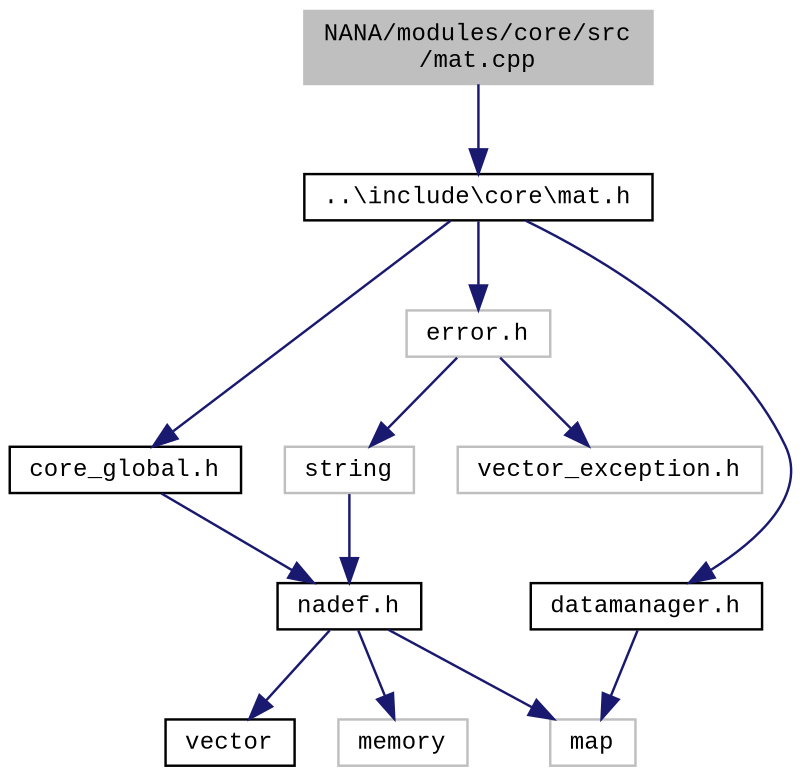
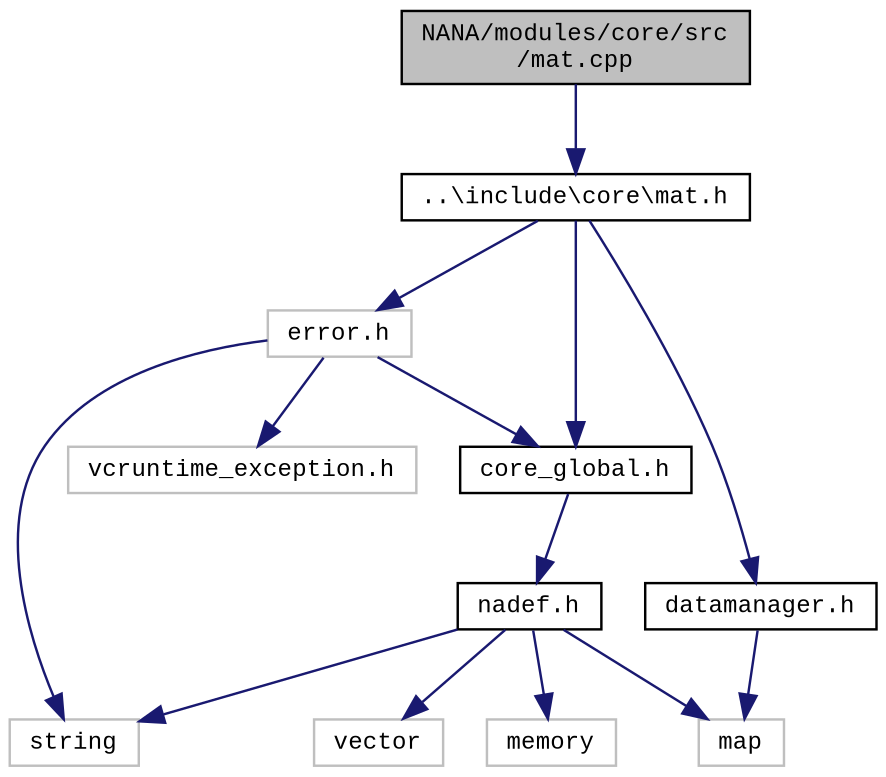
(478, 47) -> (576, 47)
none -> (447, 396)
(610, 470) -> (242, 470)
(349, 526) -> (310, 672)
(230, 743) -> (379, 743)
